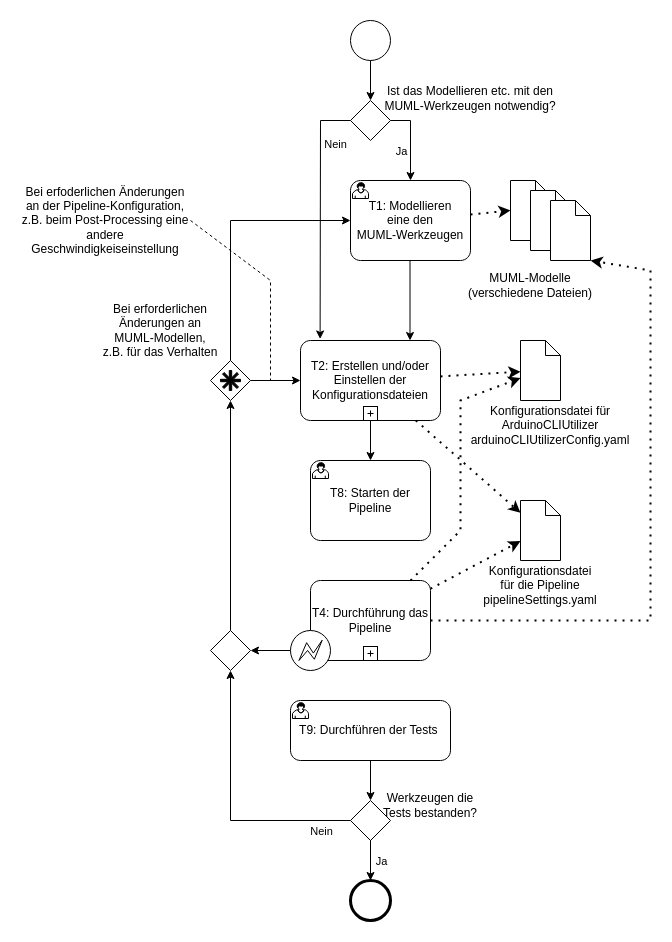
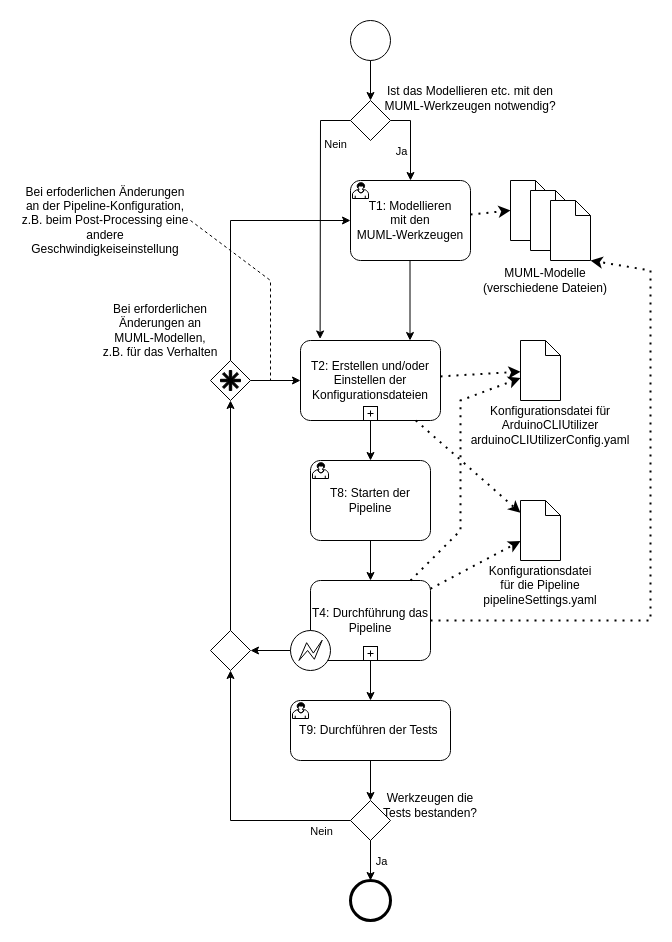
(411, 221) -> (411, 221)
(531, 286) -> (546, 281)
none -> (371, 557)
none -> (371, 677)
